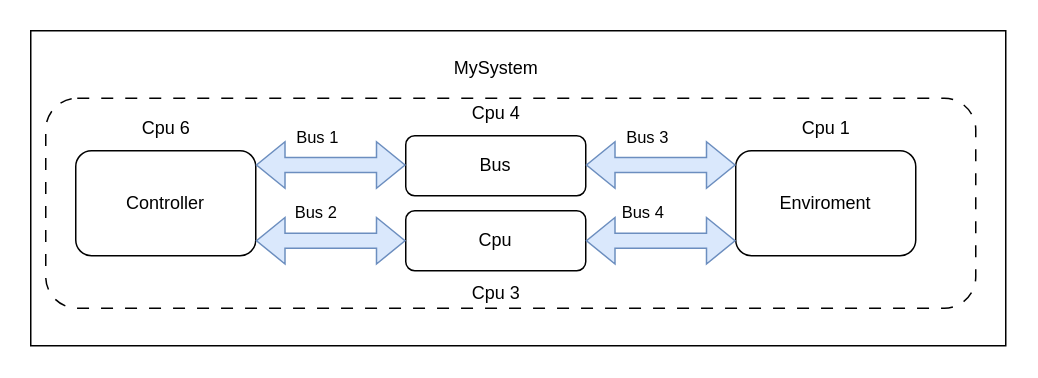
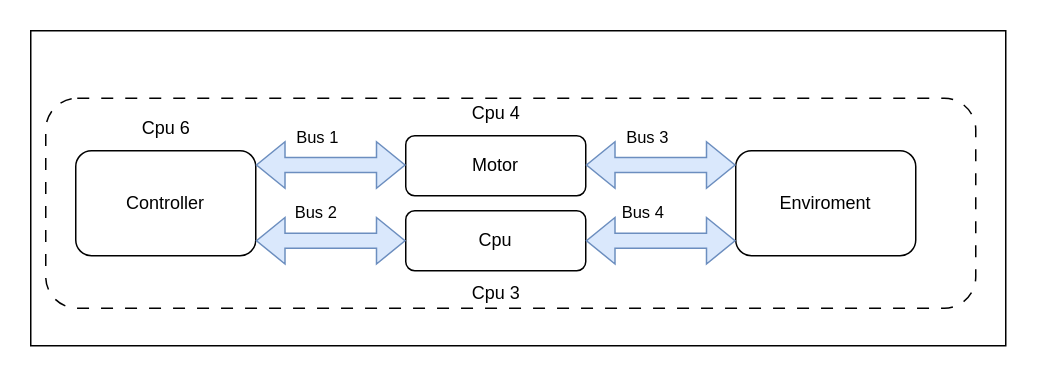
(496, 68) -> none
(826, 128) -> none
(496, 166) -> (496, 166)
